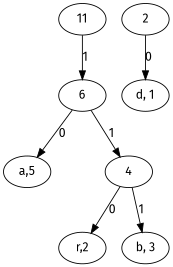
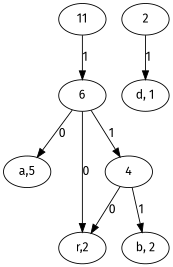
(149, 57) -> (149, 57)
none -> (82, 167)
(145, 248) -> (145, 248)
